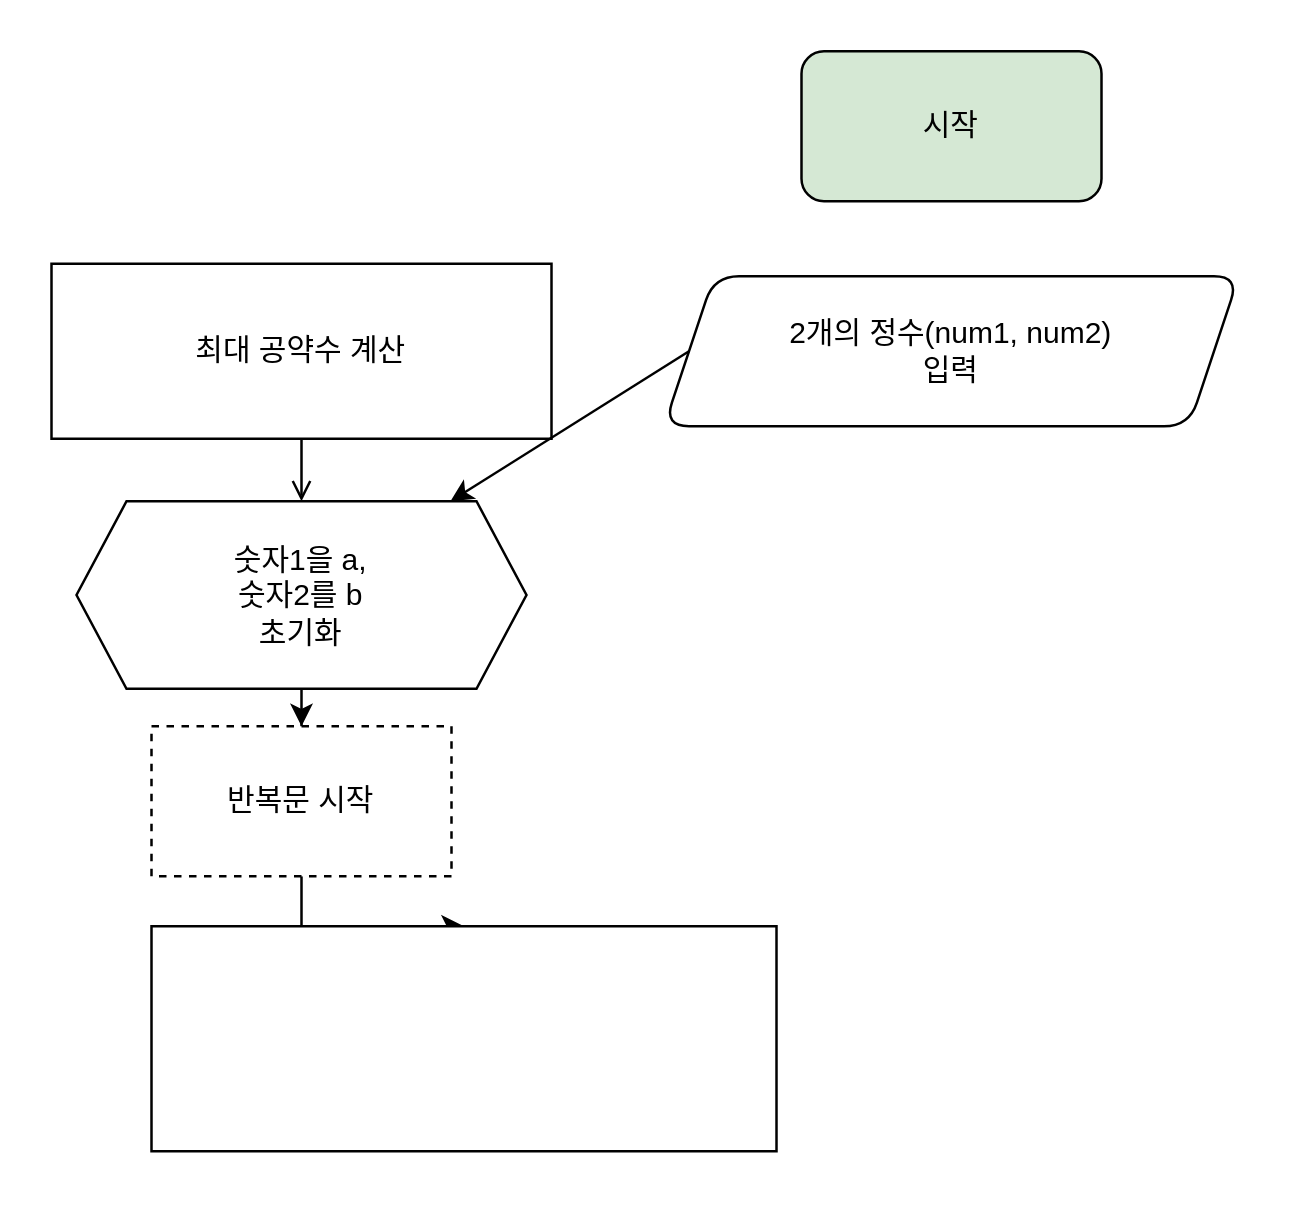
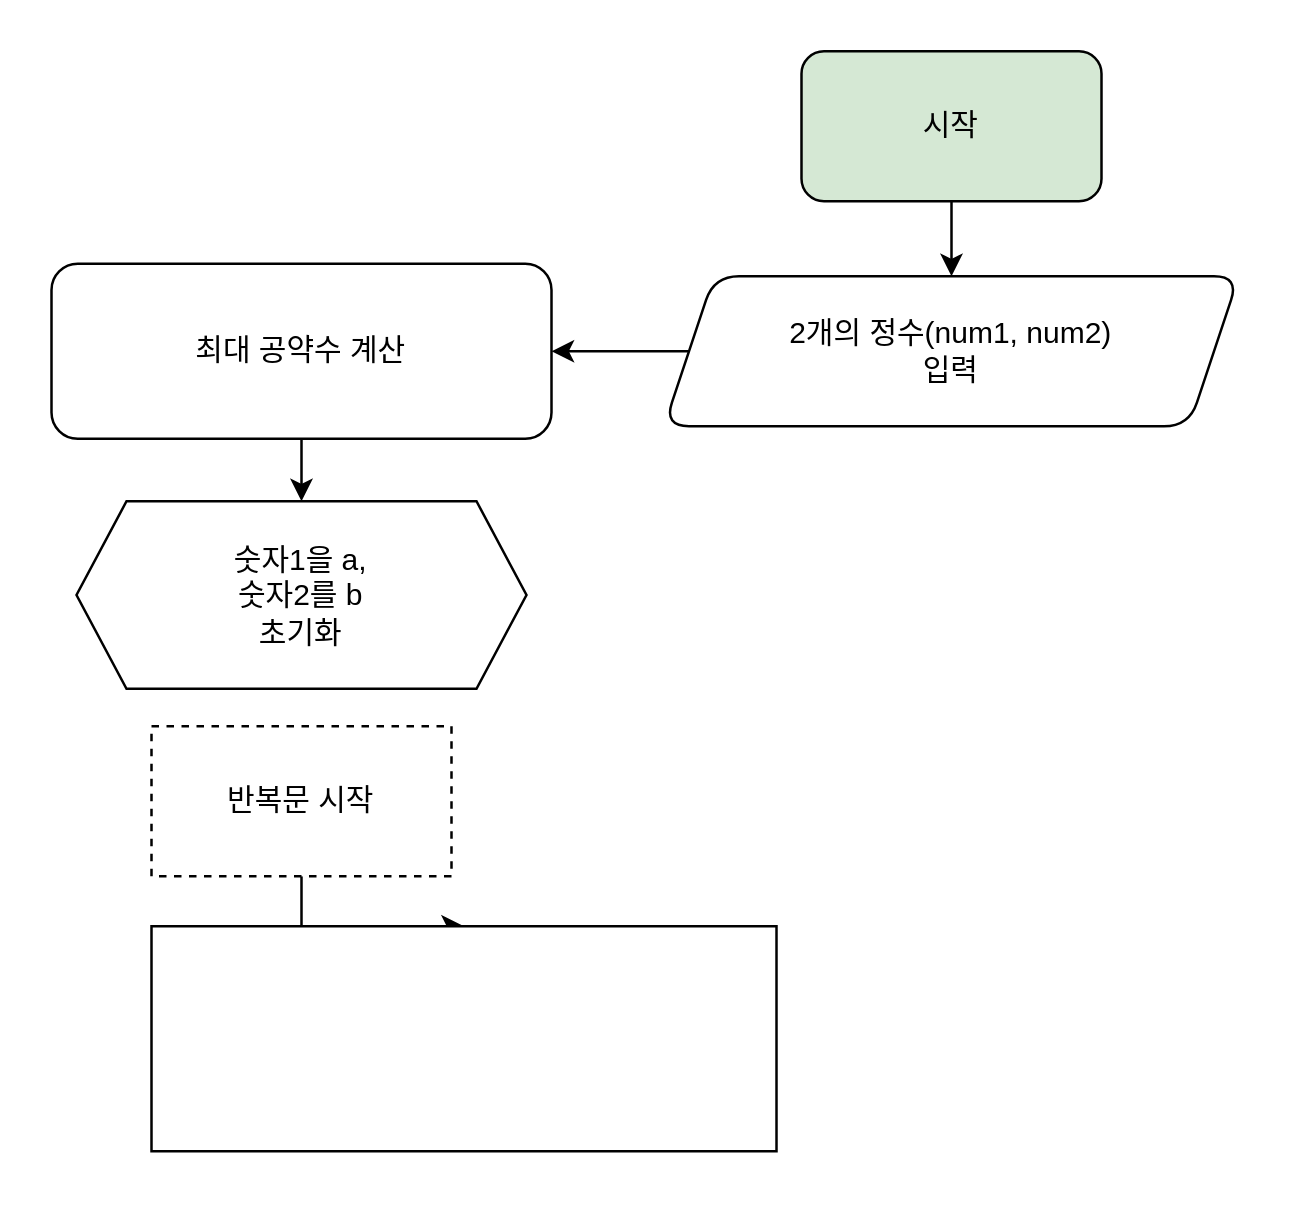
none -> (951, 247)
(301, 351) -> (301, 351)
(577, 422) -> (628, 351)
(301, 487) -> (301, 483)
(301, 708) -> none
